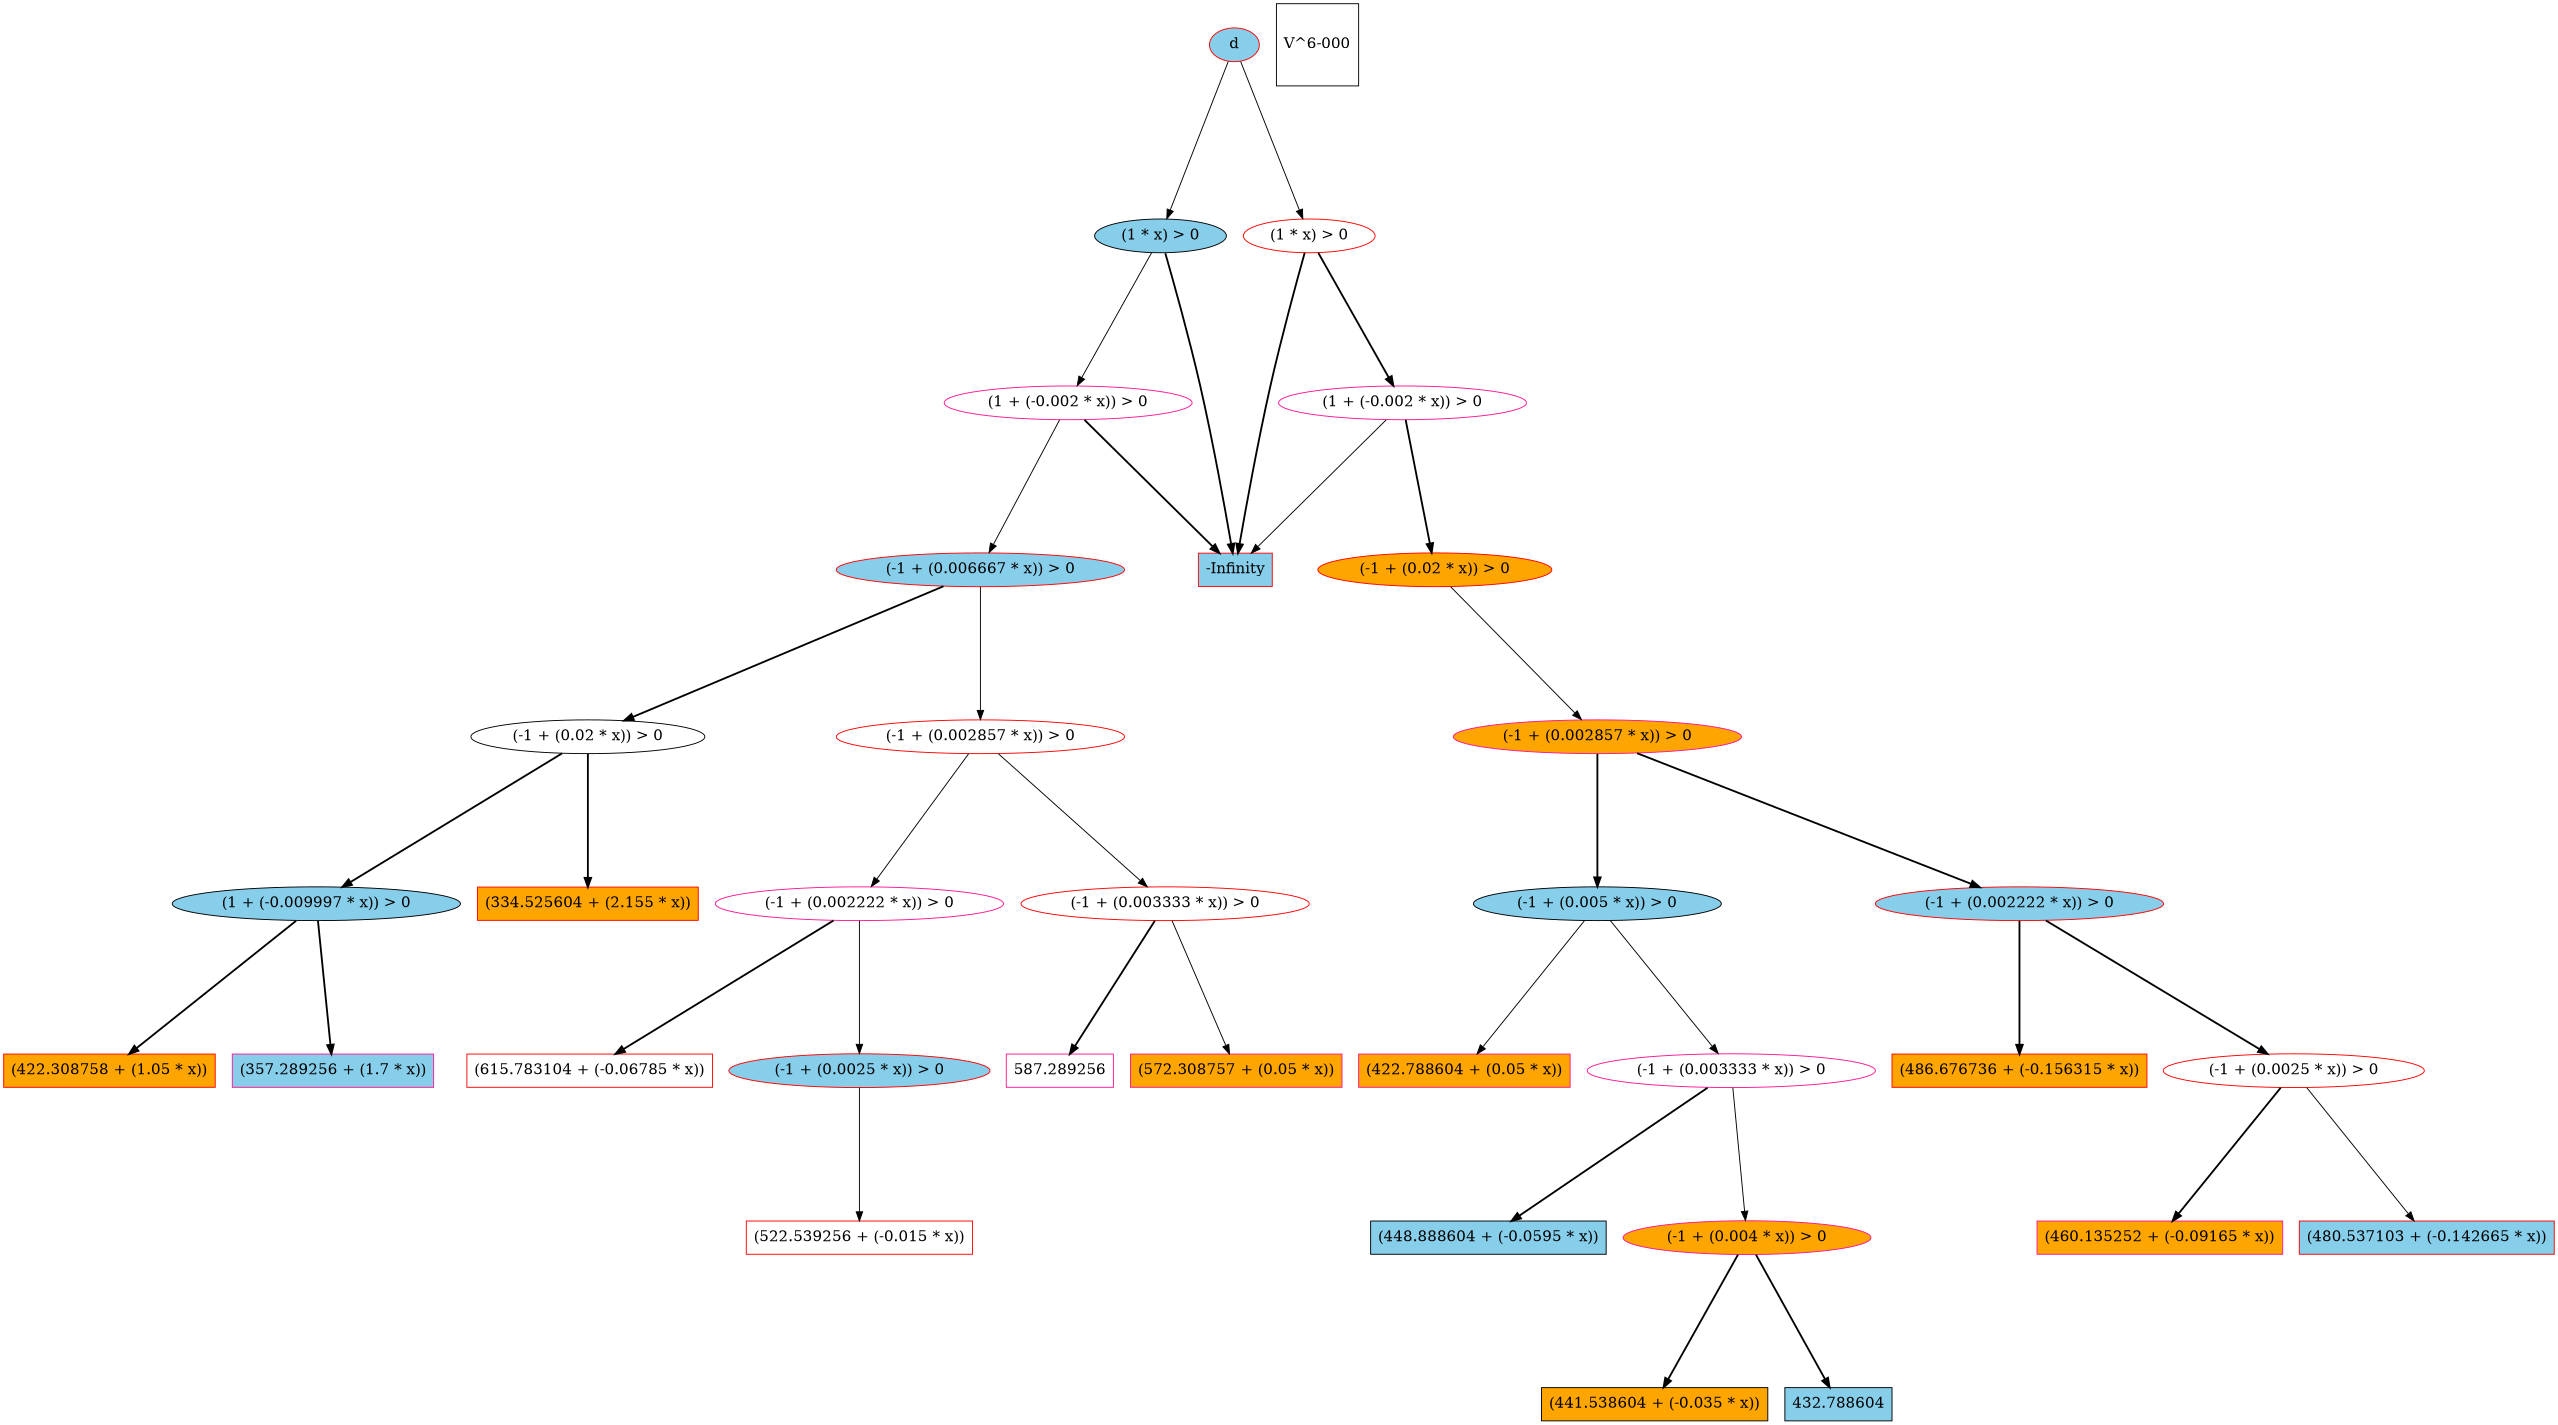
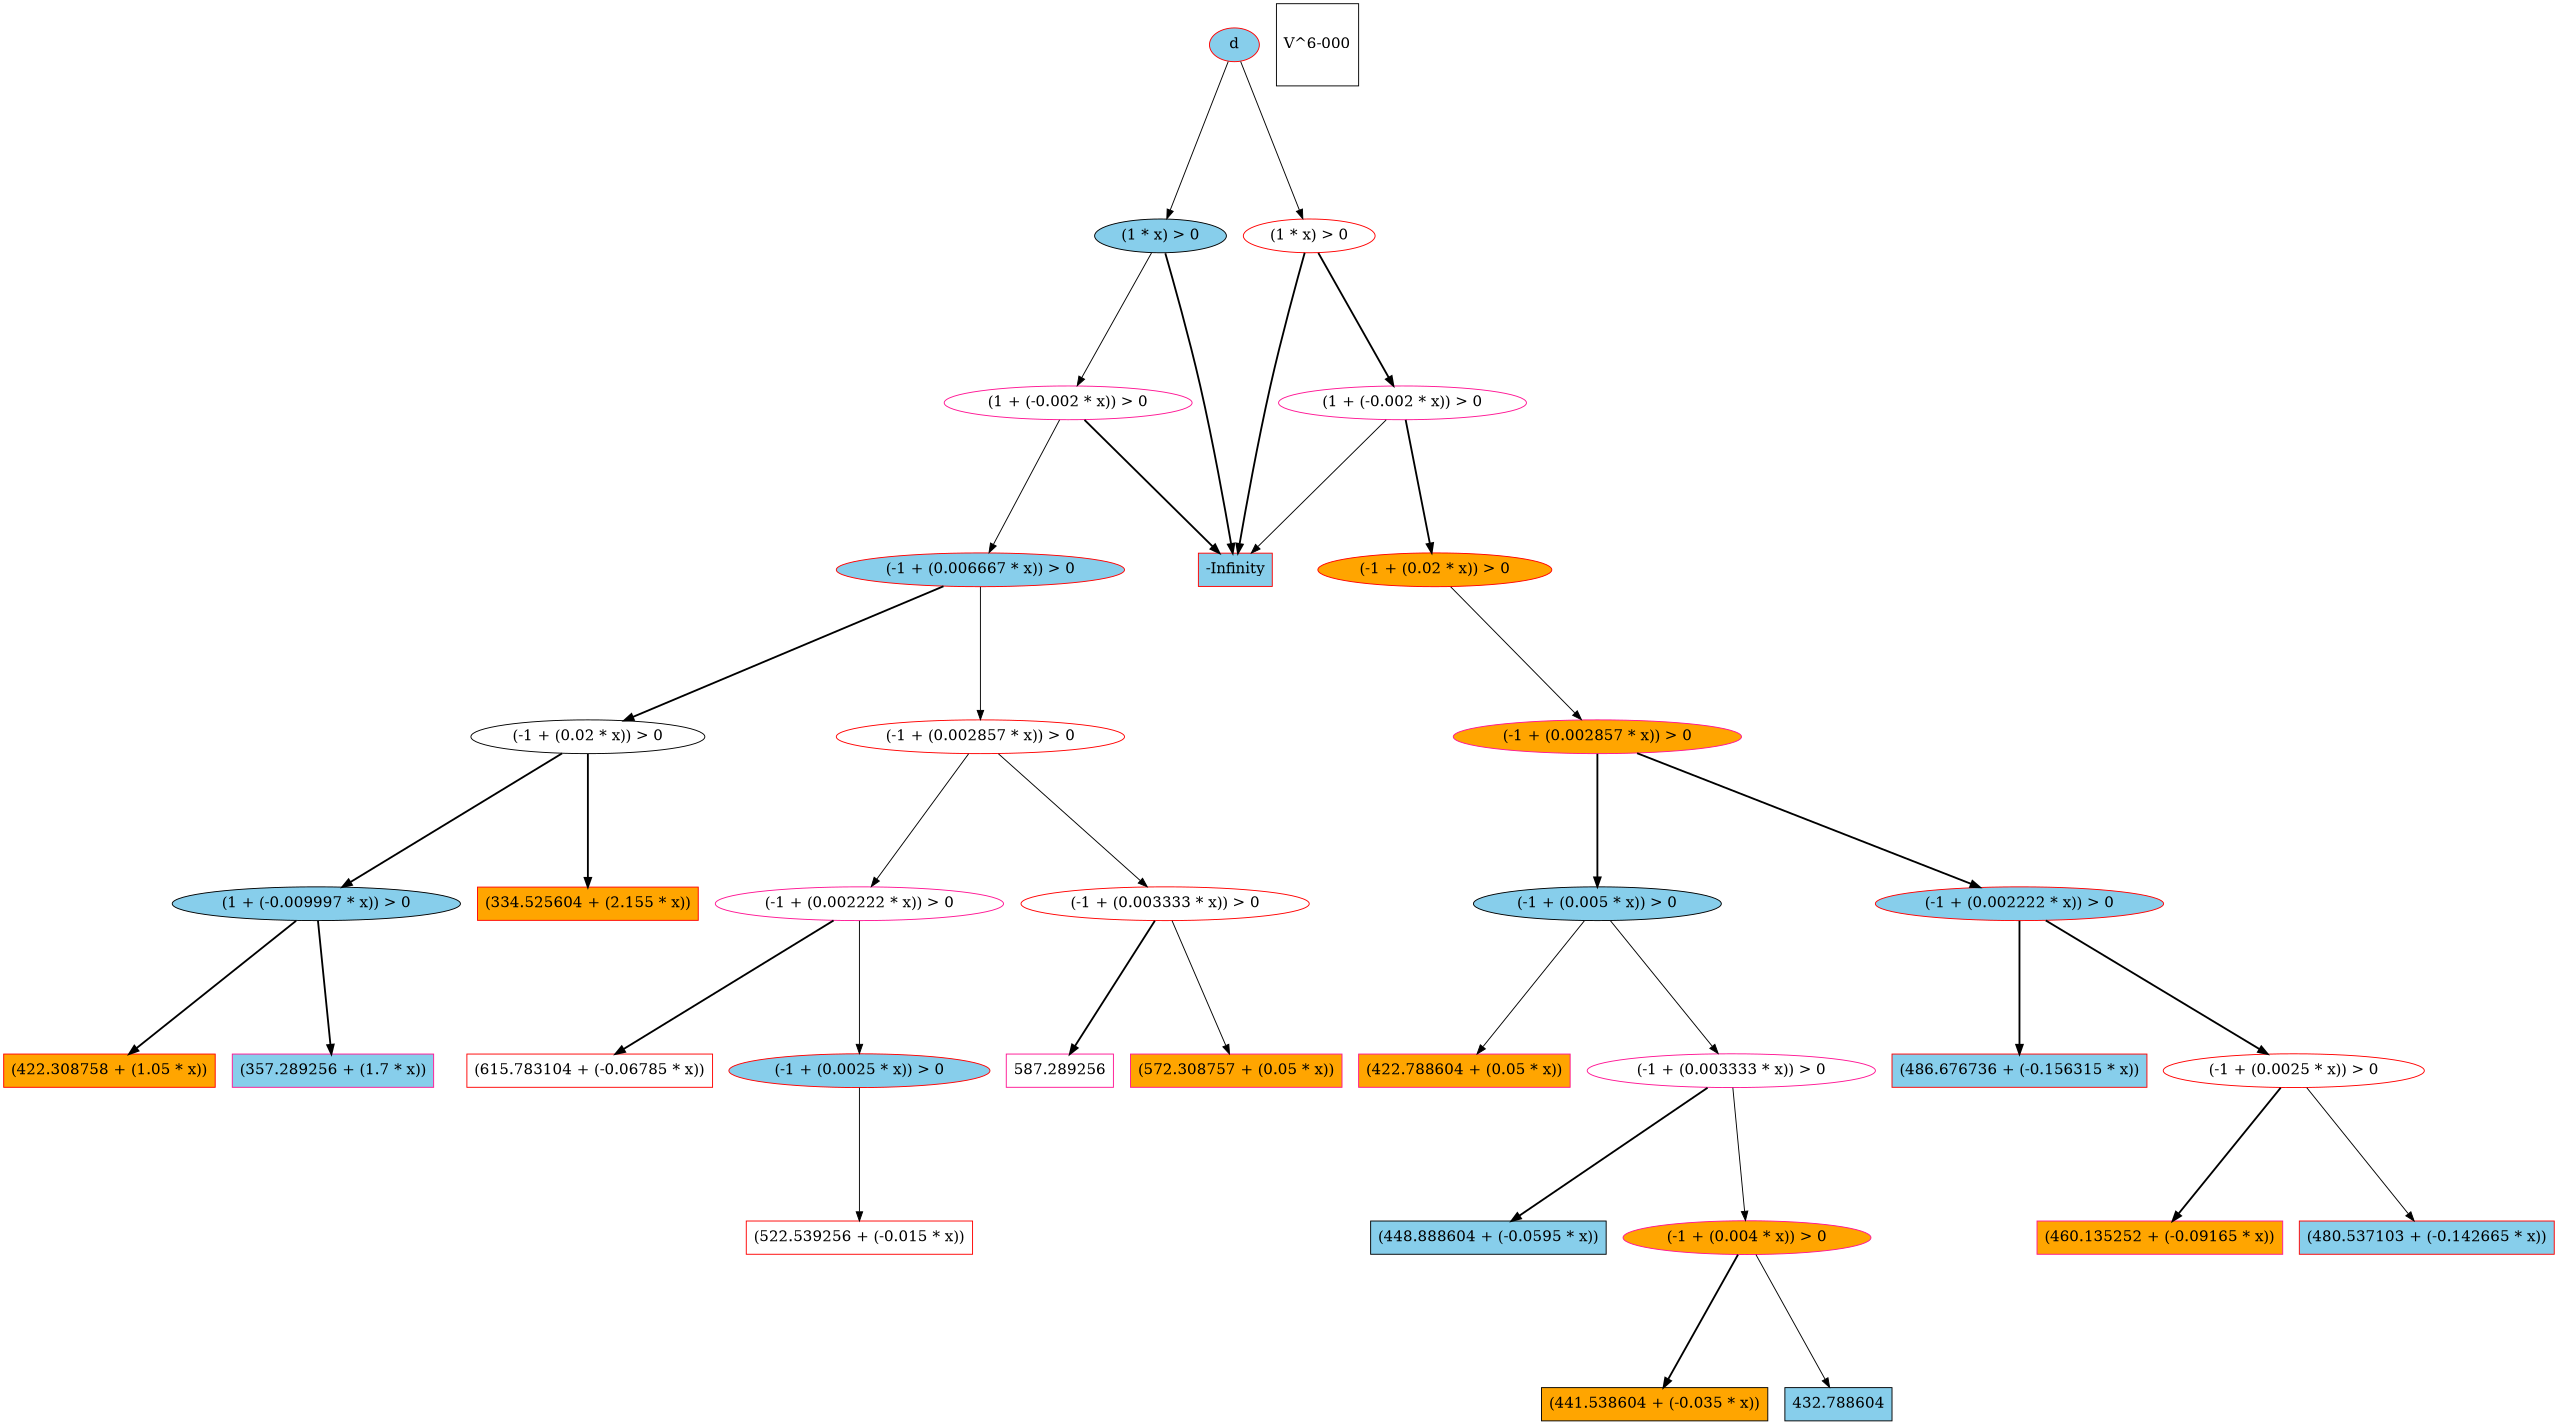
(2019, 1071) -> (2019, 1071)
(1790, 1317) -> (1790, 1317)
